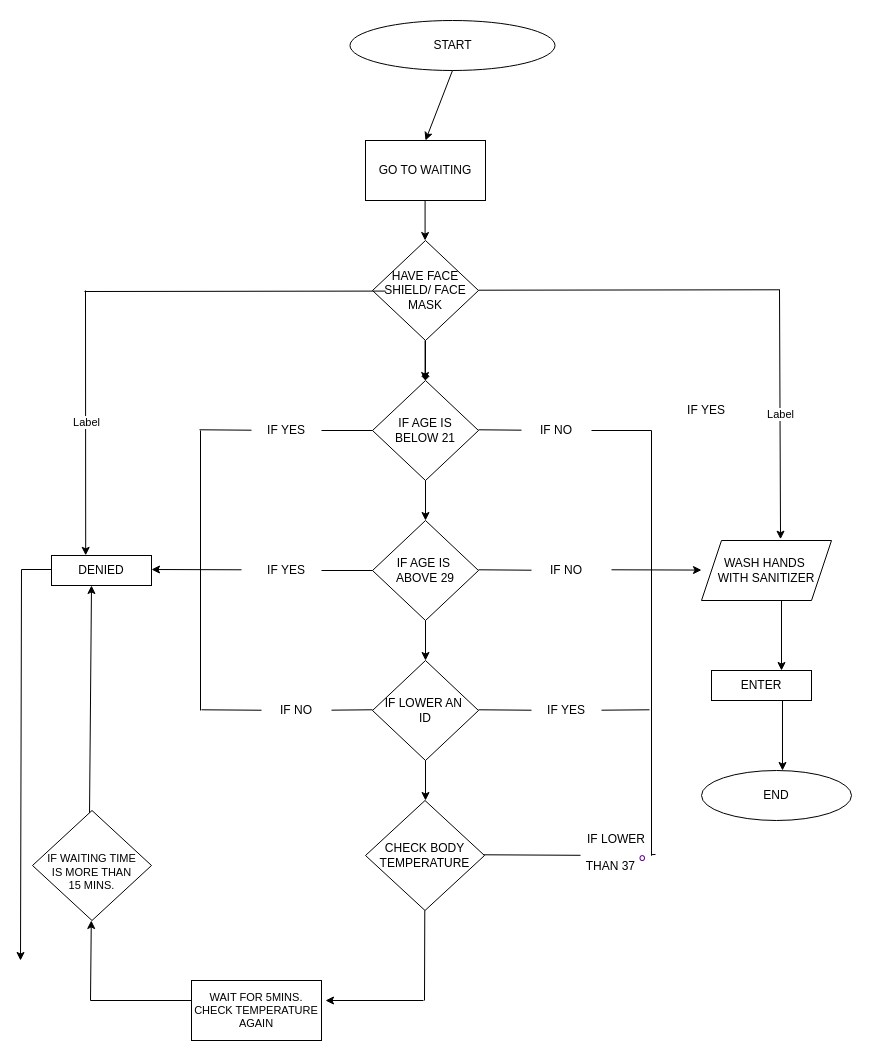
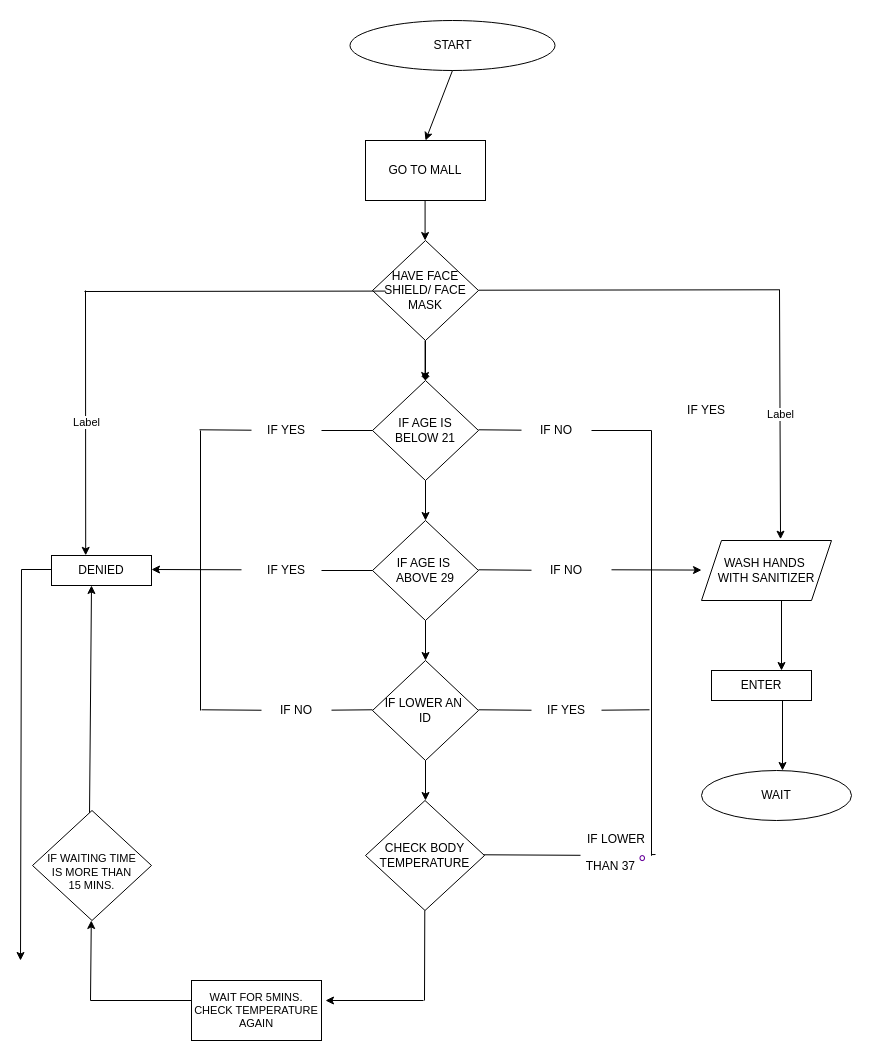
(426, 171) -> (426, 171)
(777, 796) -> (777, 796)
